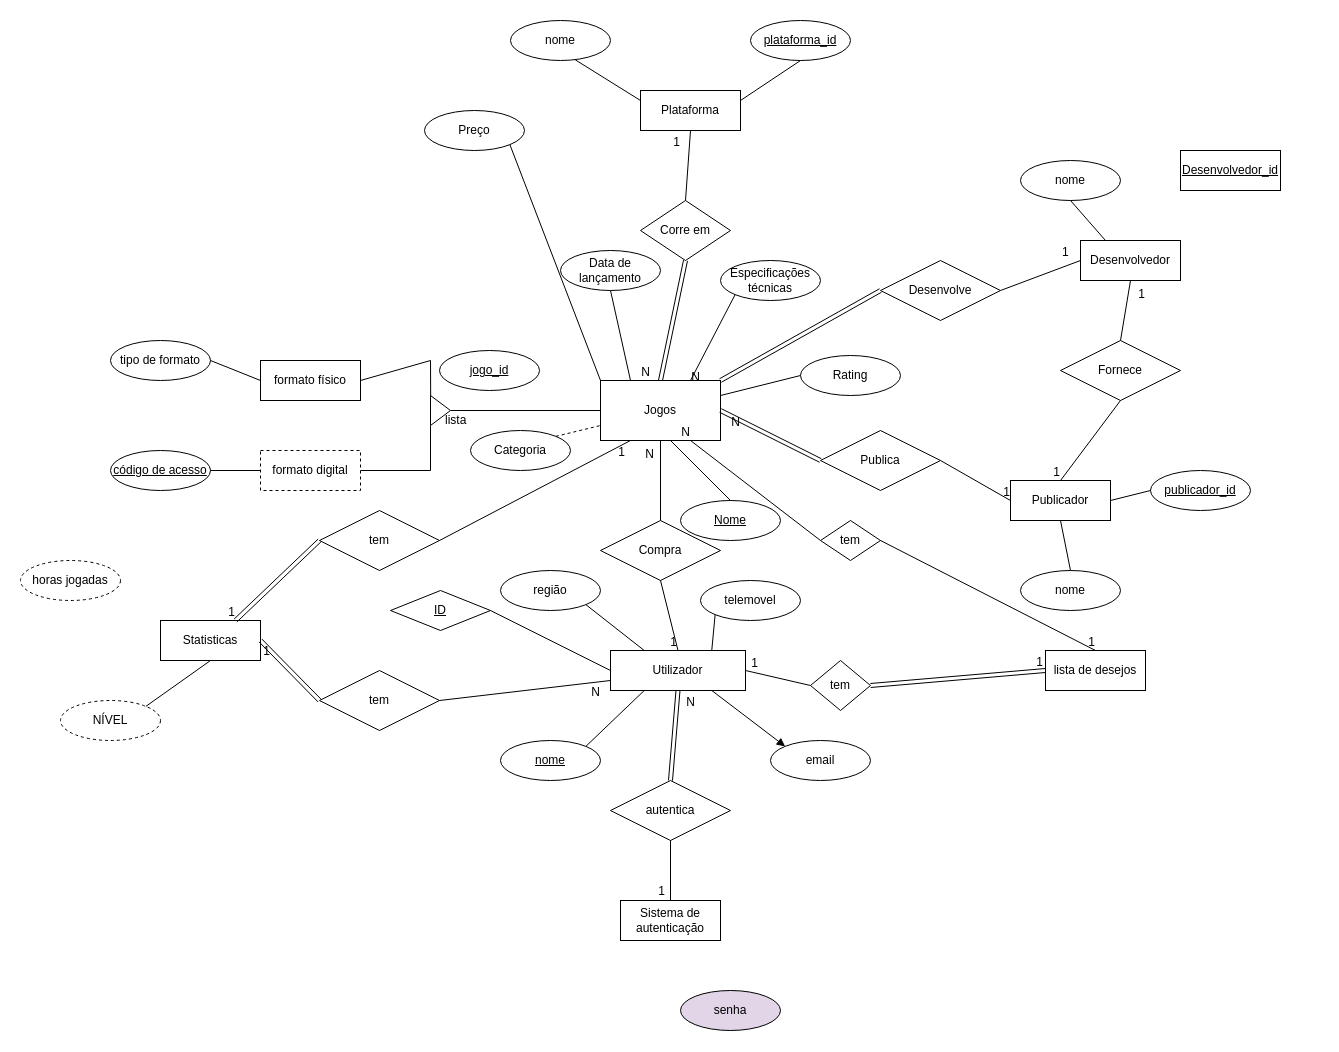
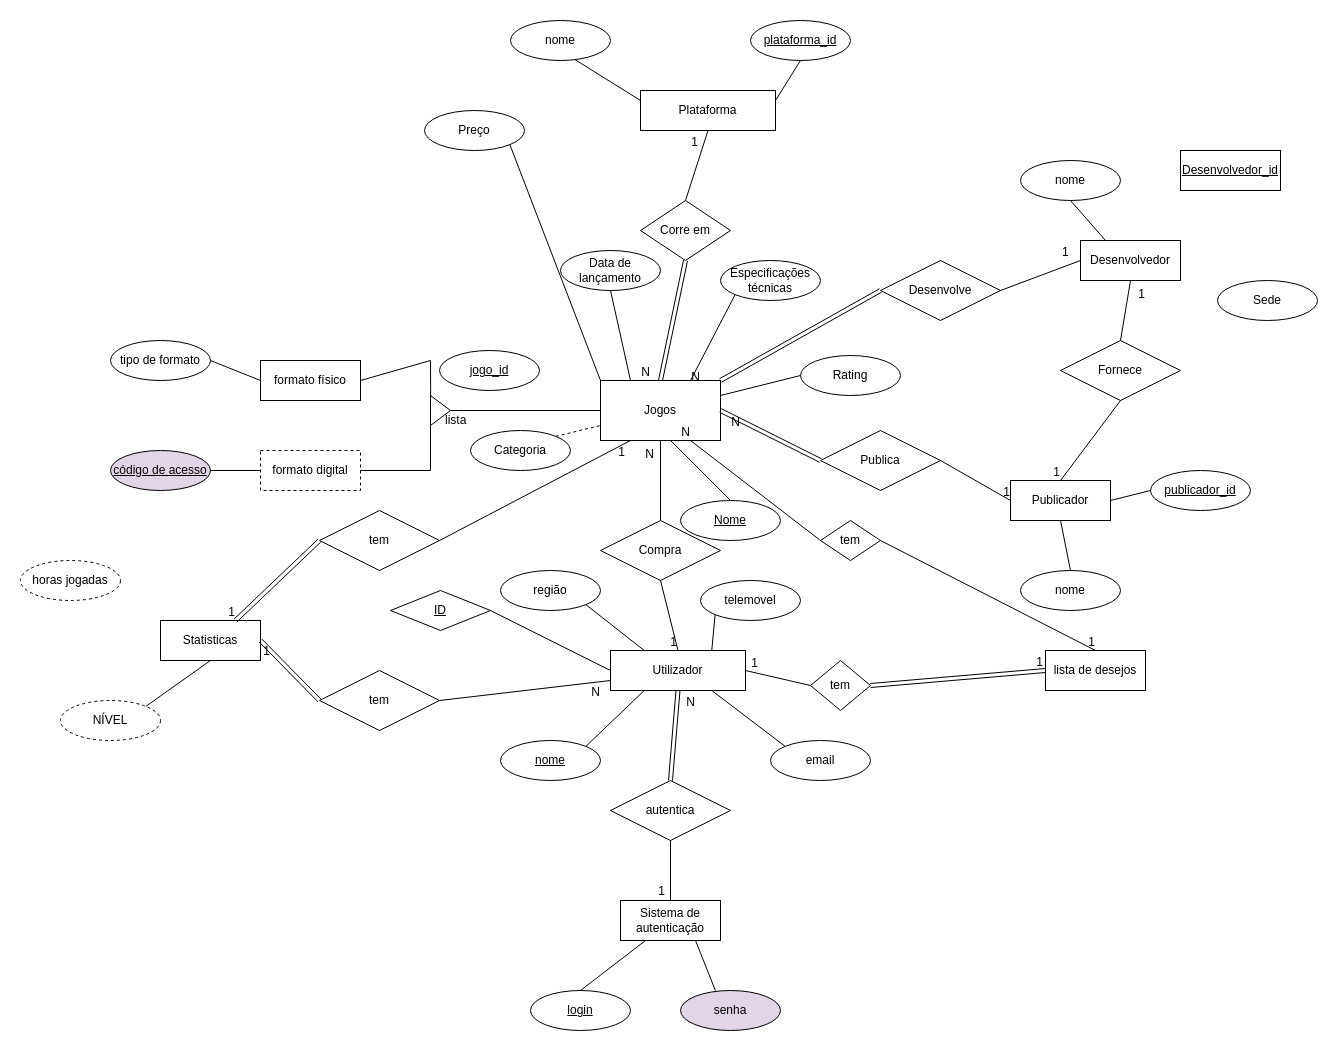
(691, 111) -> (708, 111)
none -> (1268, 301)
(161, 471) -> (161, 471)
(777, 740) -> (780, 743)
none -> (705, 965)
none -> (613, 966)
none -> (581, 1011)
